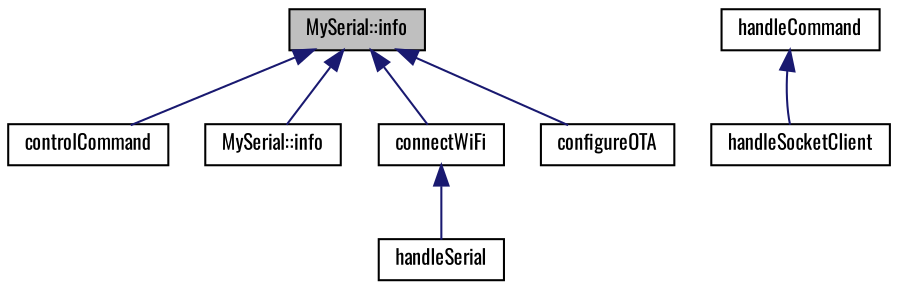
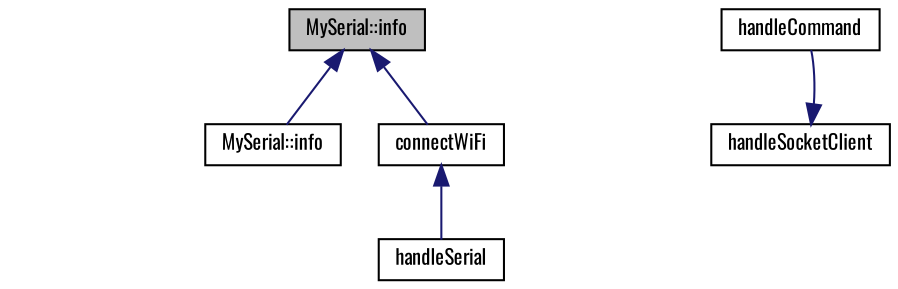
(787, 98) -> (814, 77)
(88, 145) -> none
(608, 145) -> none
